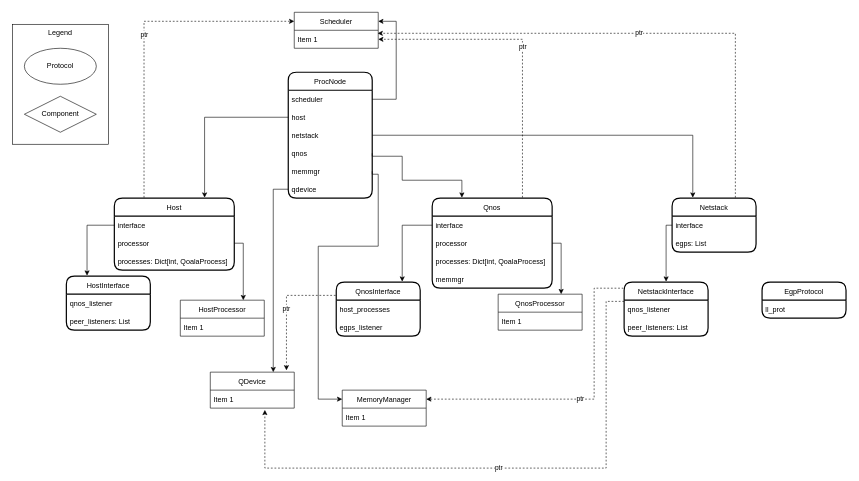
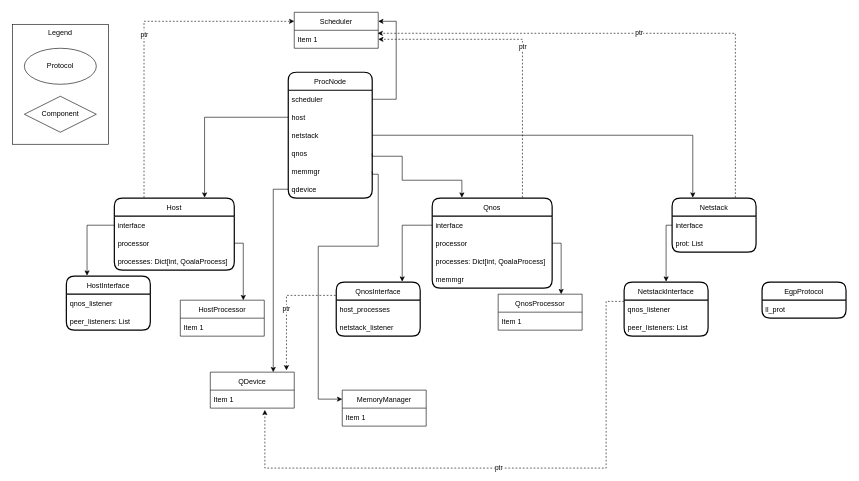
(693, 244) -> (693, 244)
(364, 328) -> (372, 328)
(580, 399) -> none
